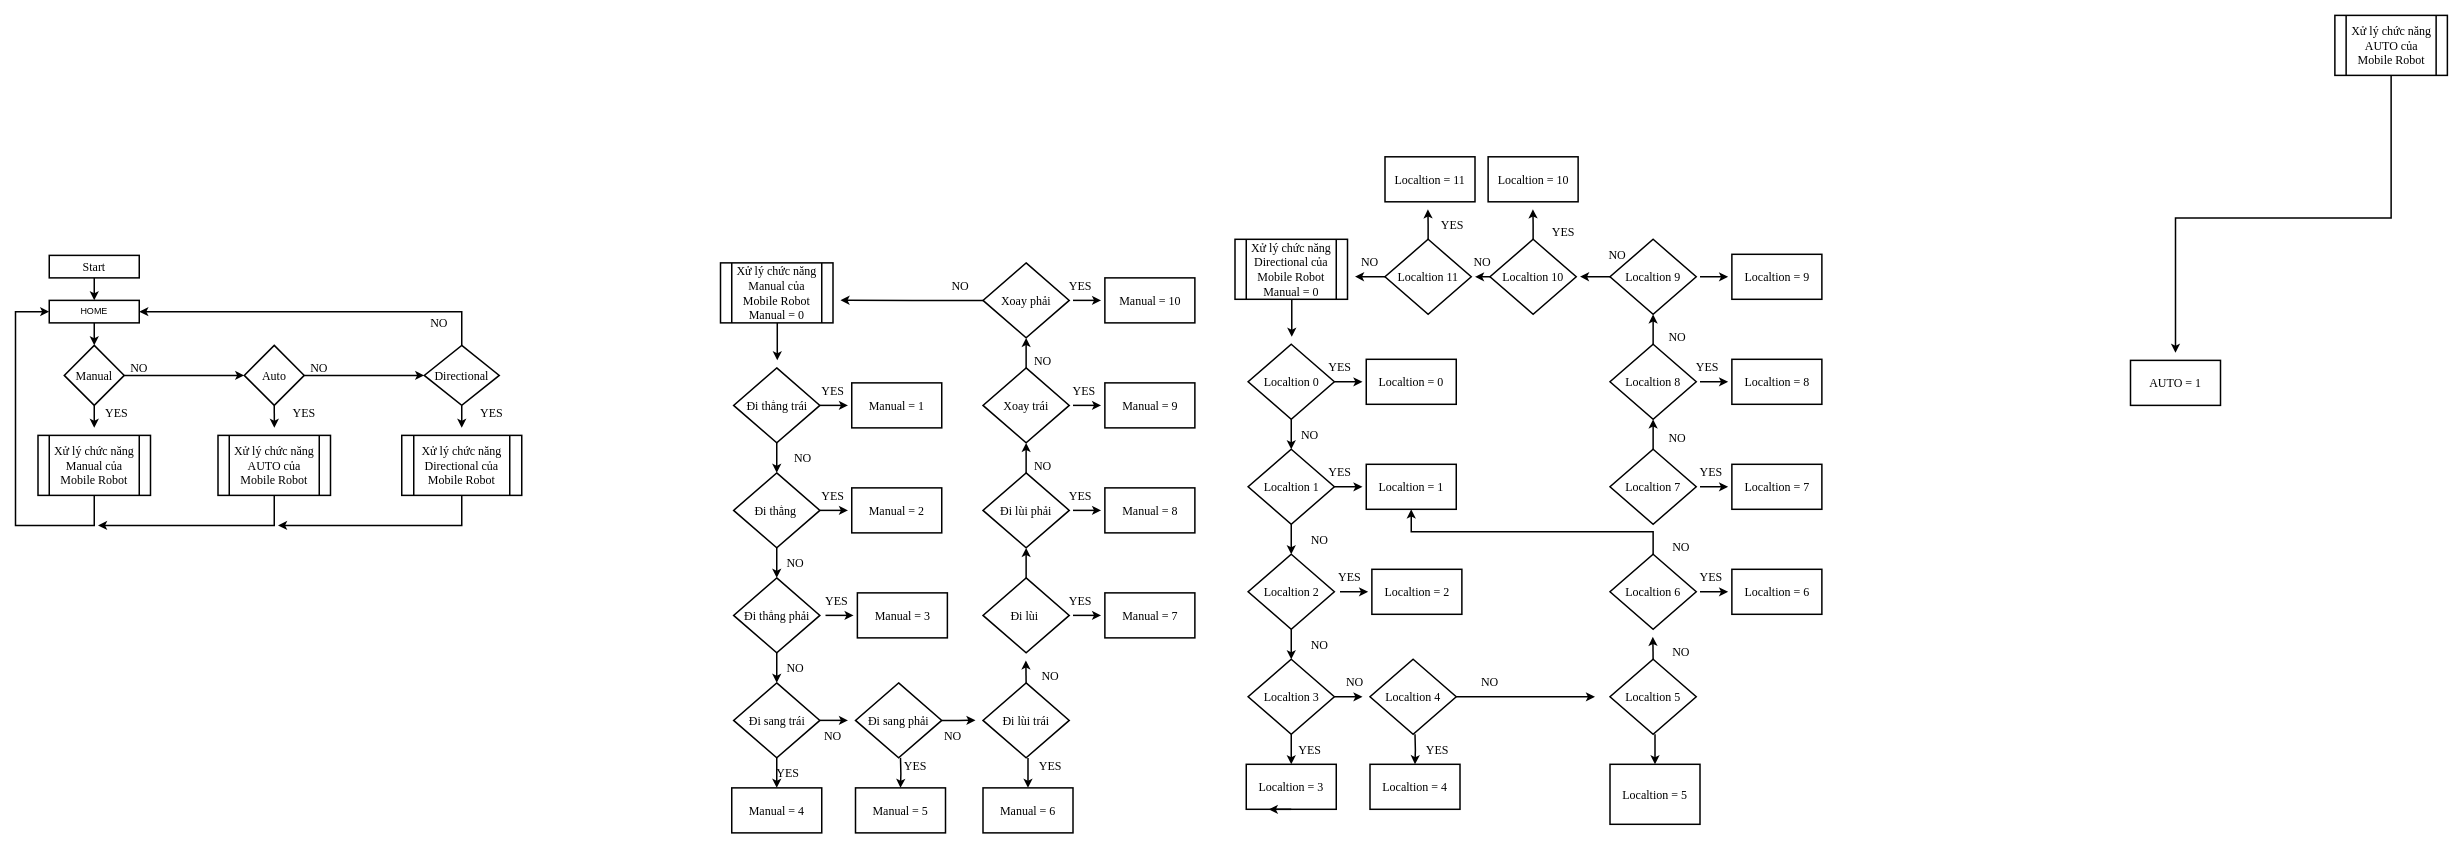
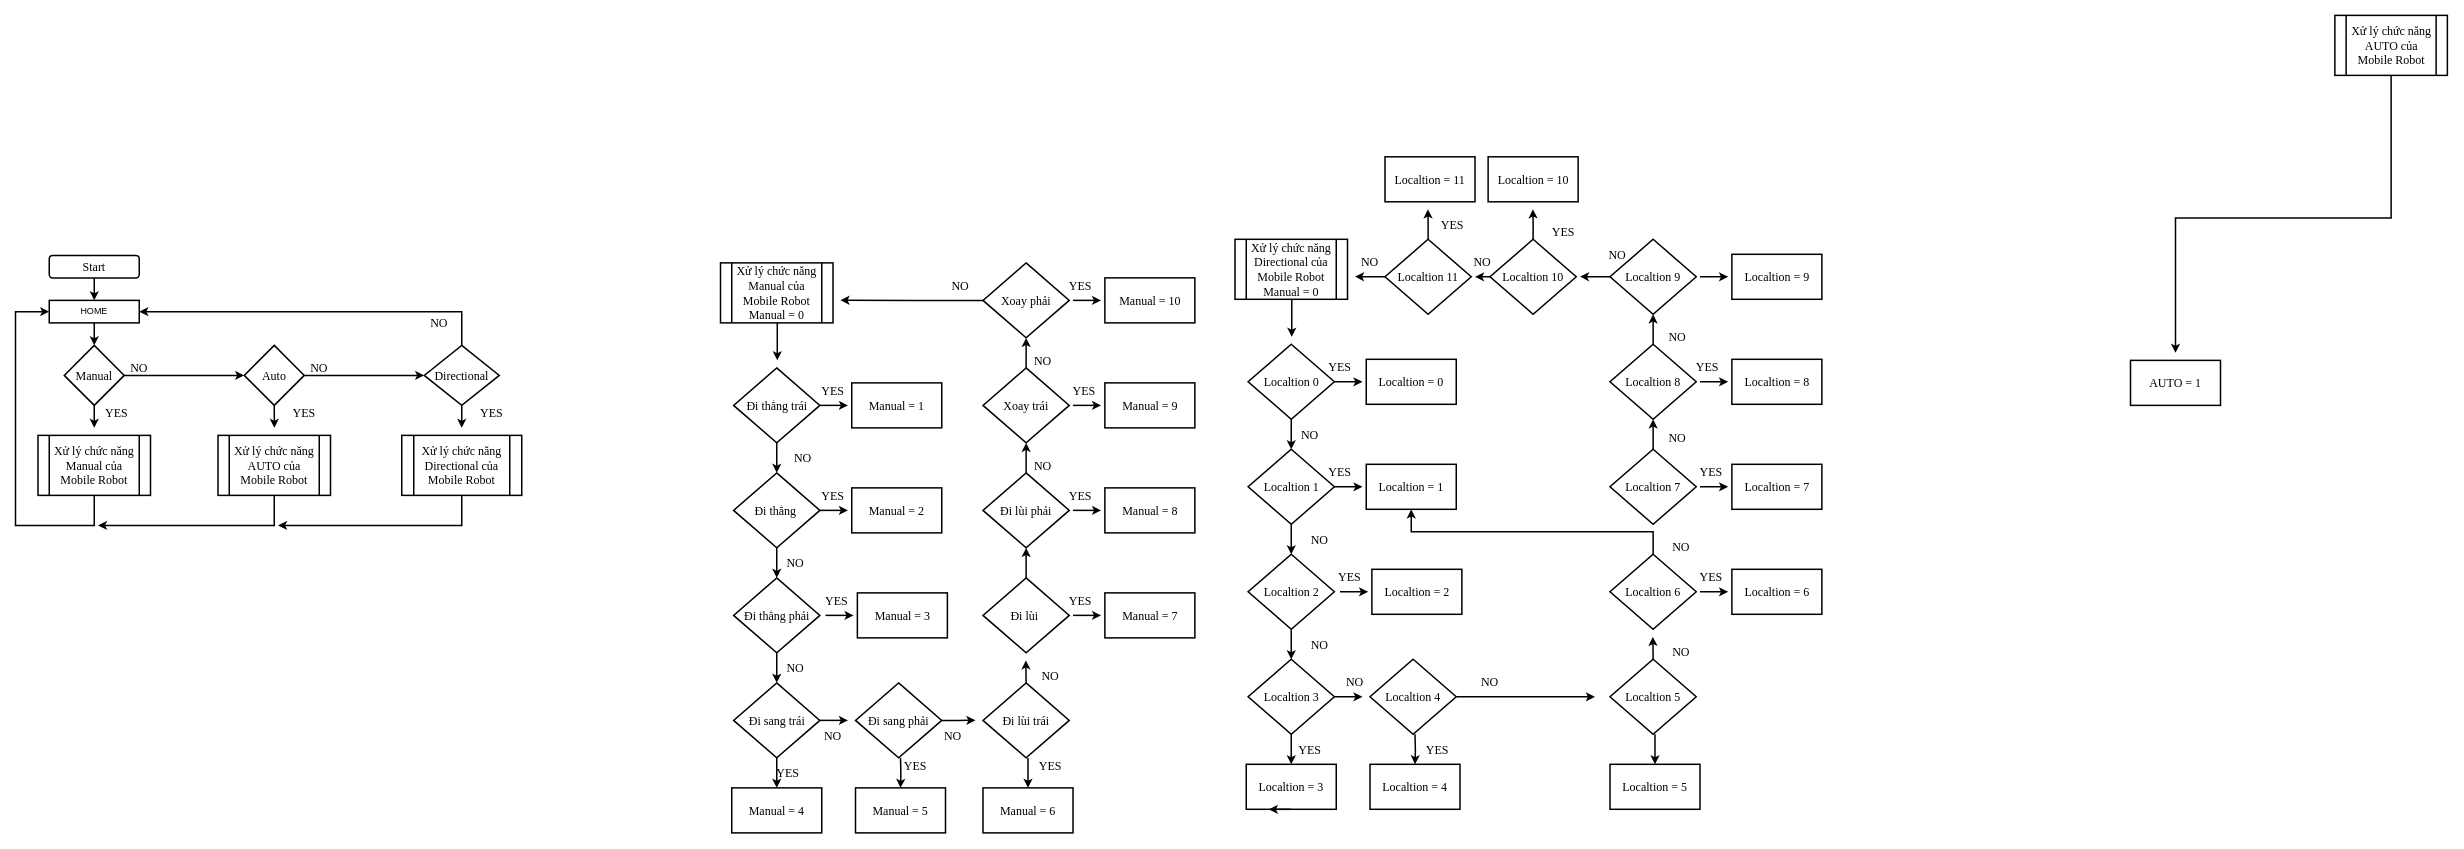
(94, 267) -> (94, 267)
(1655, 794) -> (1655, 787)
